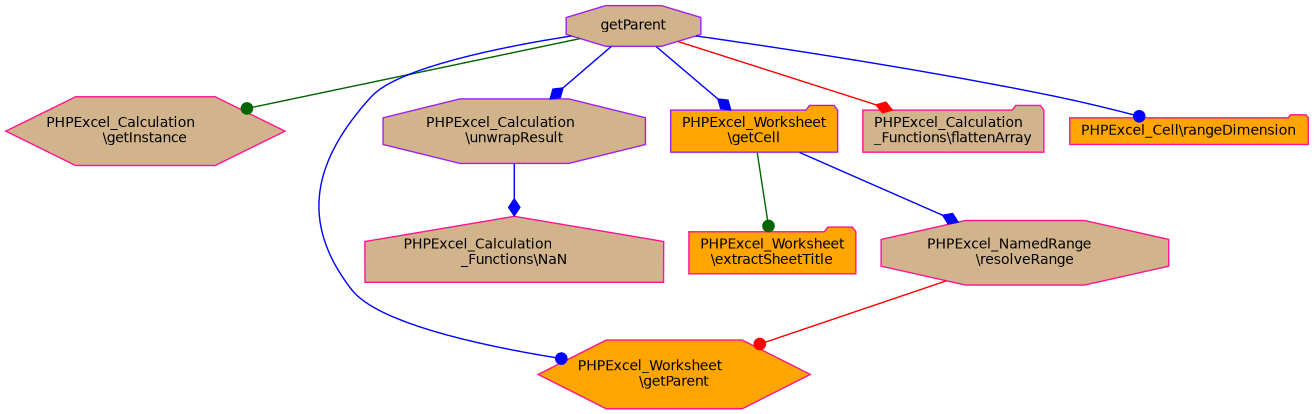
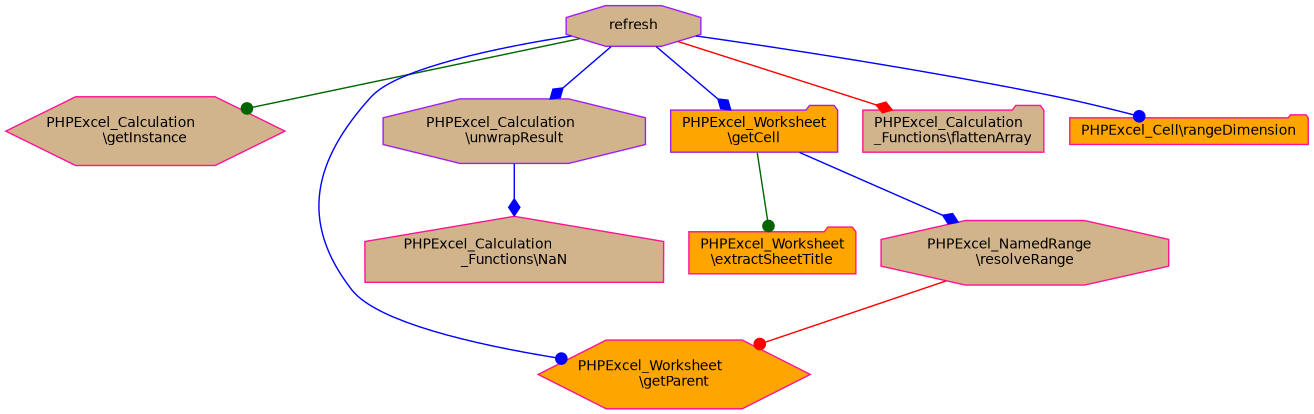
(634, 26) -> (634, 26)
